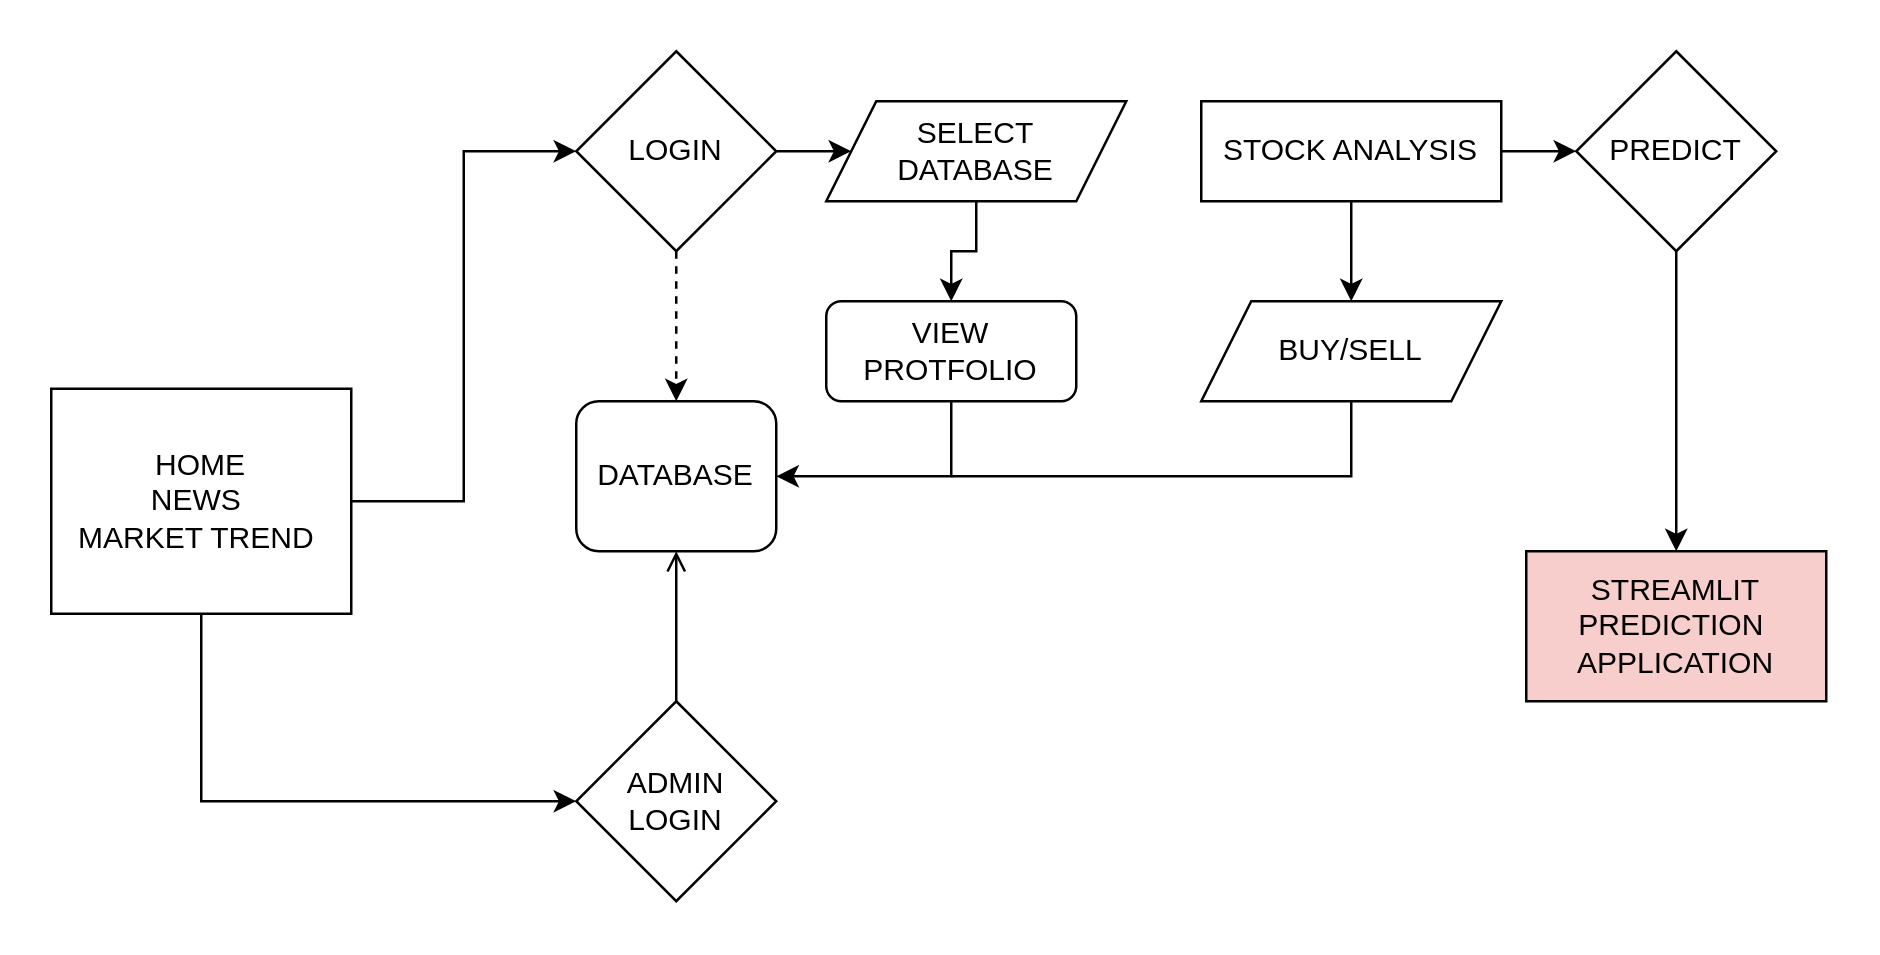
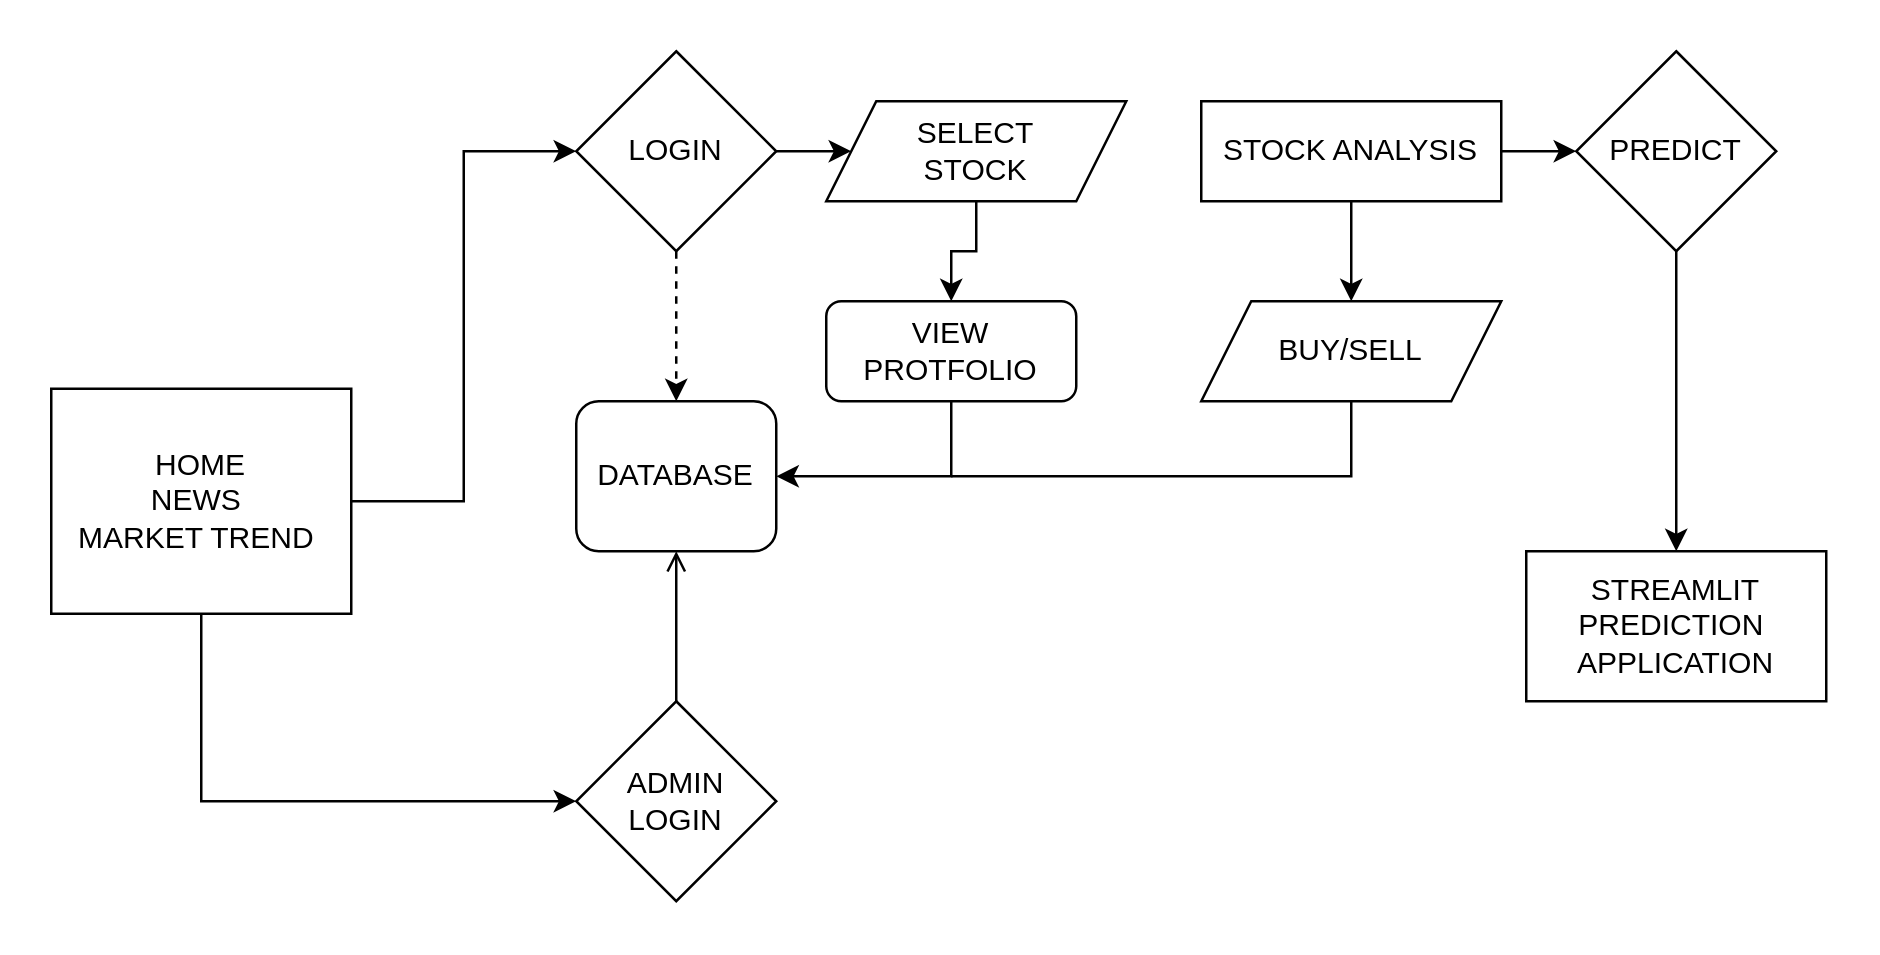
(976, 151) -> (976, 151)
(1676, 626) -> (1676, 626)
